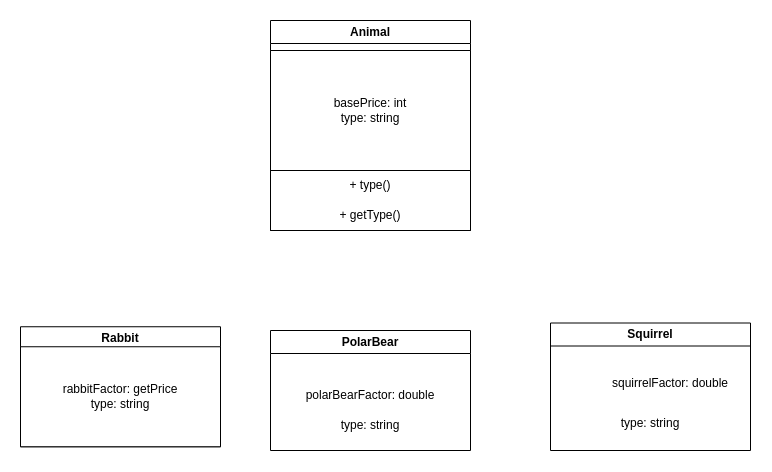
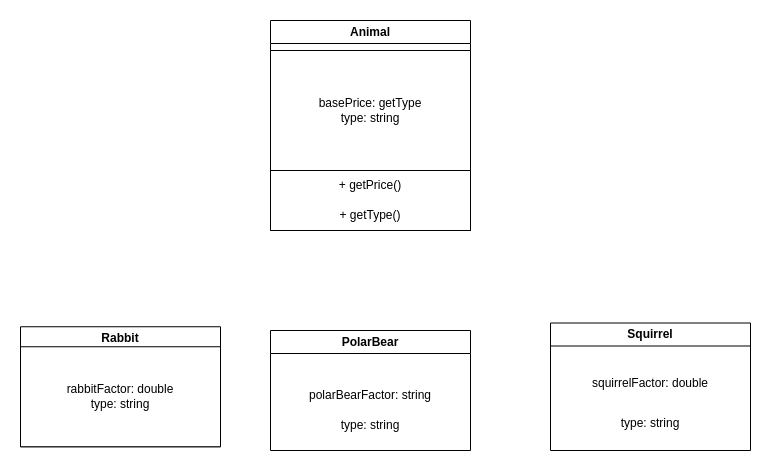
(371, 111) -> (371, 111)
(371, 186) -> (371, 186)
(671, 383) -> (651, 383)
(371, 396) -> (371, 396)
(121, 397) -> (121, 397)
